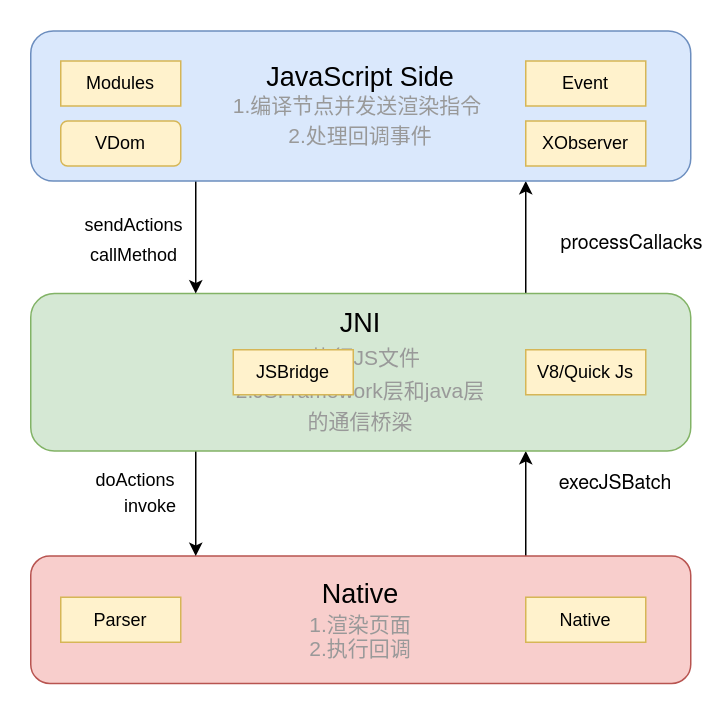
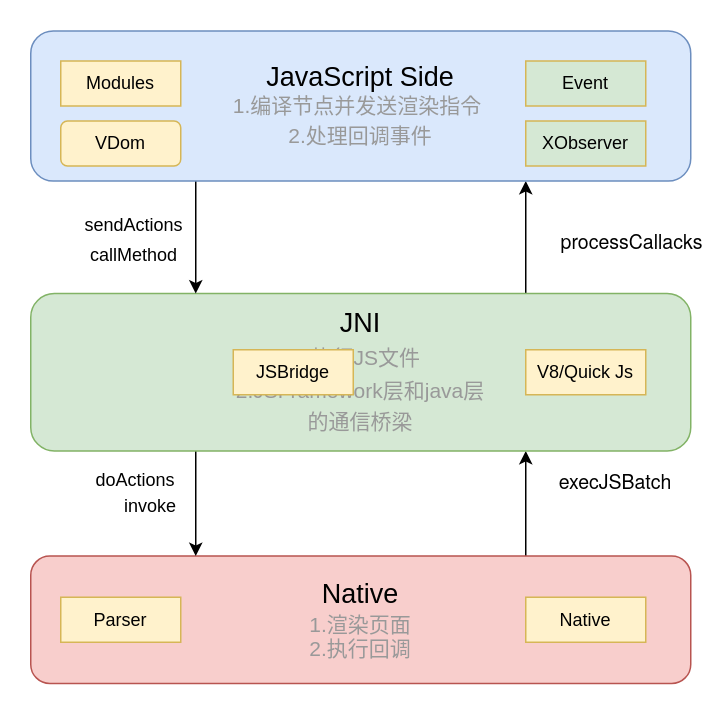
(586, 83) -> (586, 83)
(586, 143) -> (586, 143)
